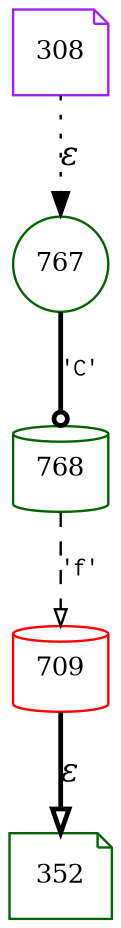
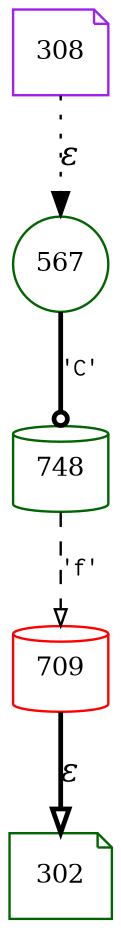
(61, 264) -> (61, 264)
(61, 469) -> (61, 469)
(61, 876) -> (61, 876)
